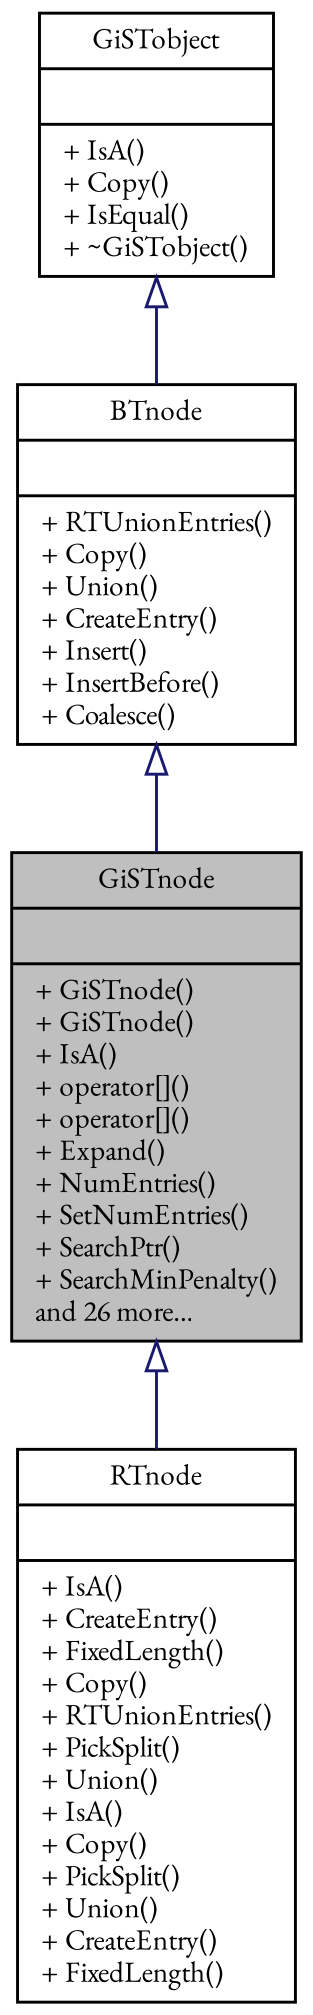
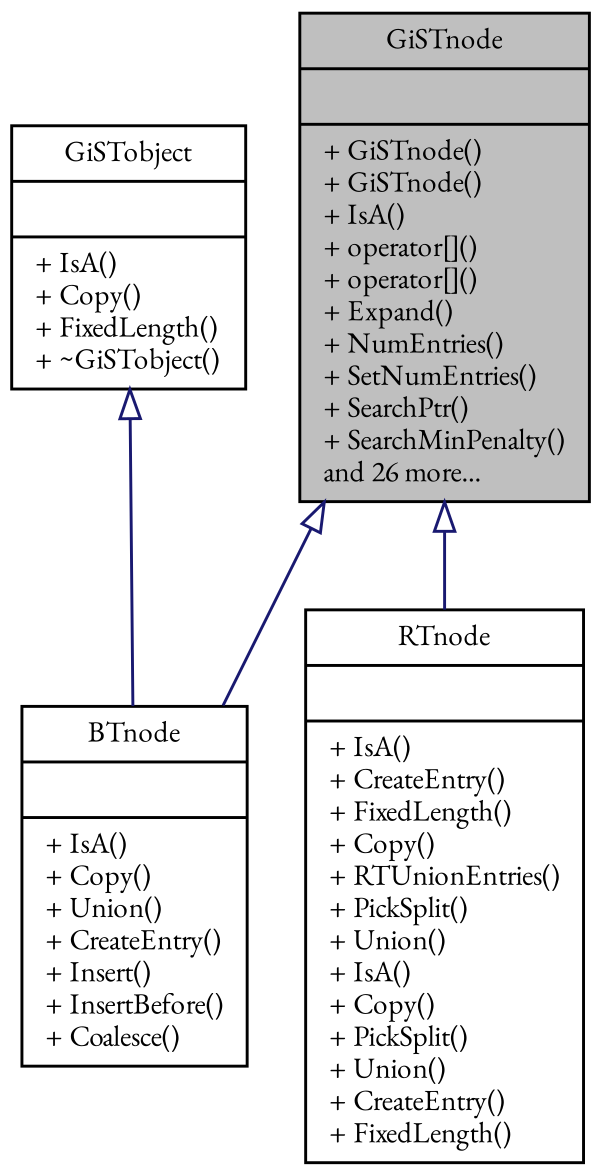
(126, 215) -> (127, 328)
(156, 522) -> (86, 844)
(156, 813) -> (267, 617)
